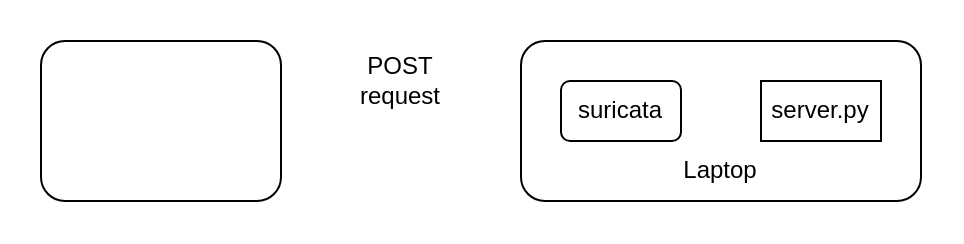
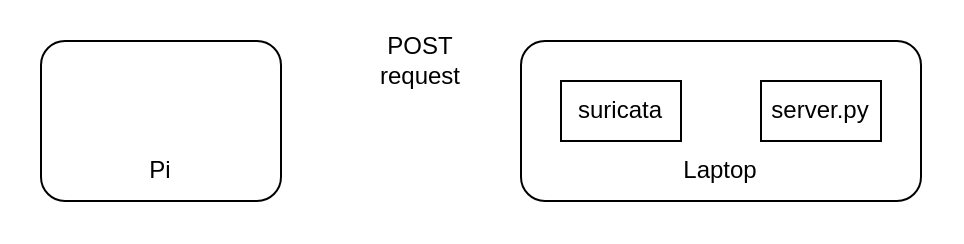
(401, 81) -> (421, 61)
(621, 111) -> (621, 111)
none -> (161, 171)
